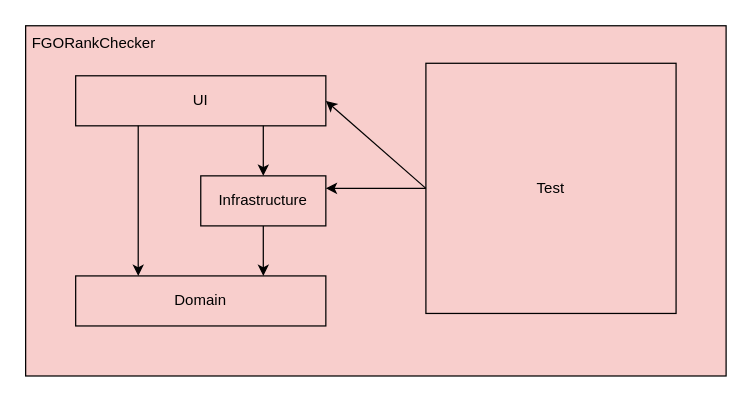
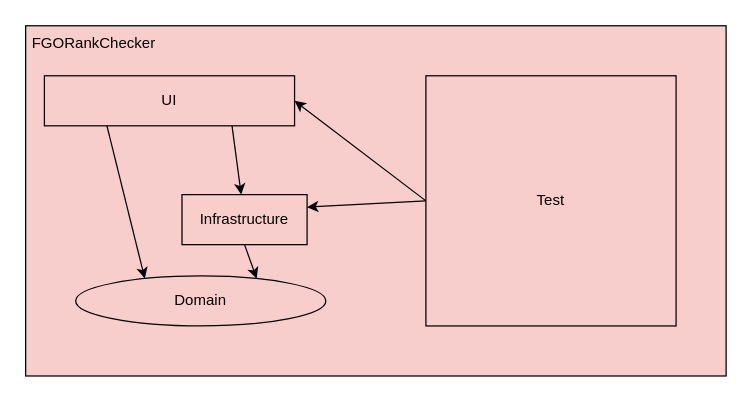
(201, 101) -> (169, 101)
(551, 188) -> (551, 201)
(263, 201) -> (244, 219)
(201, 301) -> (201, 301)
